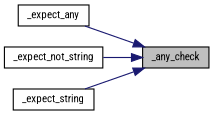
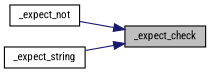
(54, 15) -> (45, 15)
(54, 57) -> none
(176, 57) -> (165, 36)
